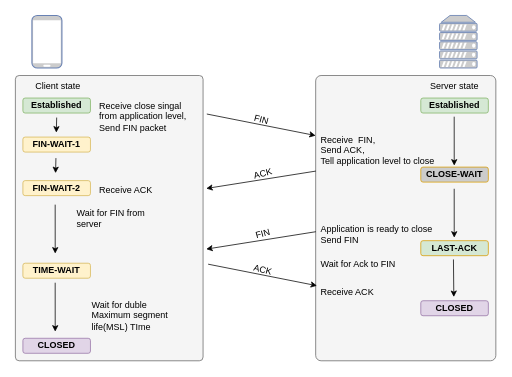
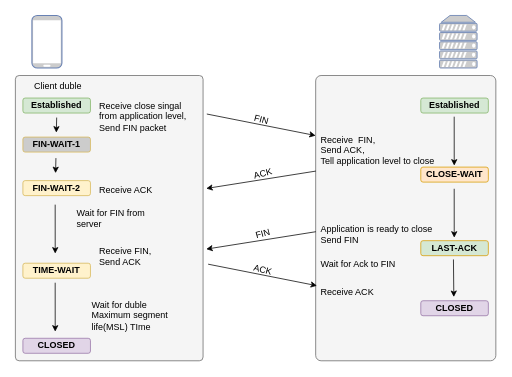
(58, 87) -> (58, 87)
(454, 87) -> none
(57, 144) -> (57, 144)
(454, 174) -> (454, 174)
none -> (143, 256)
